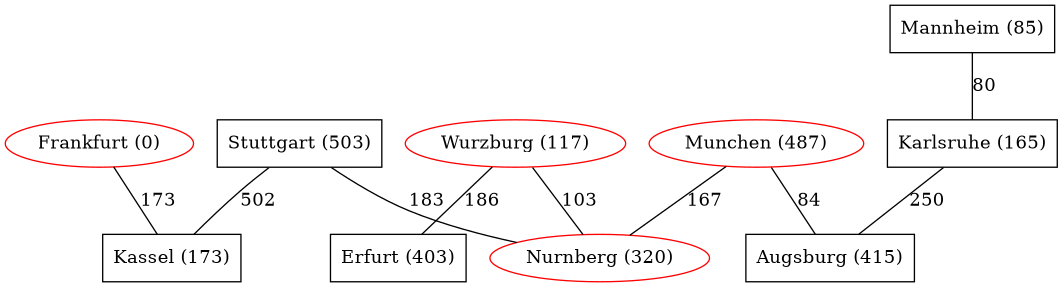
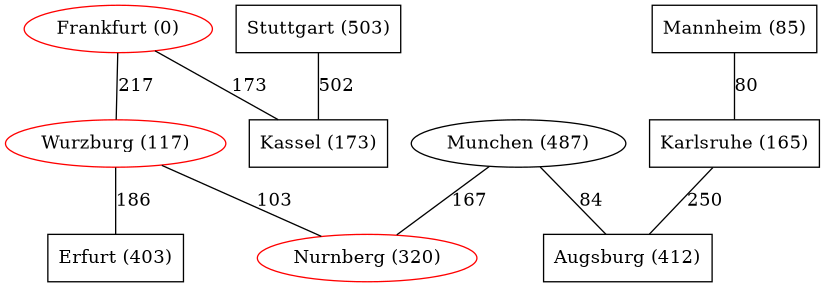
none -> (117, 86)
(756, 144) -> (519, 144)
(420, 215) -> none
(830, 258) -> (628, 258)
